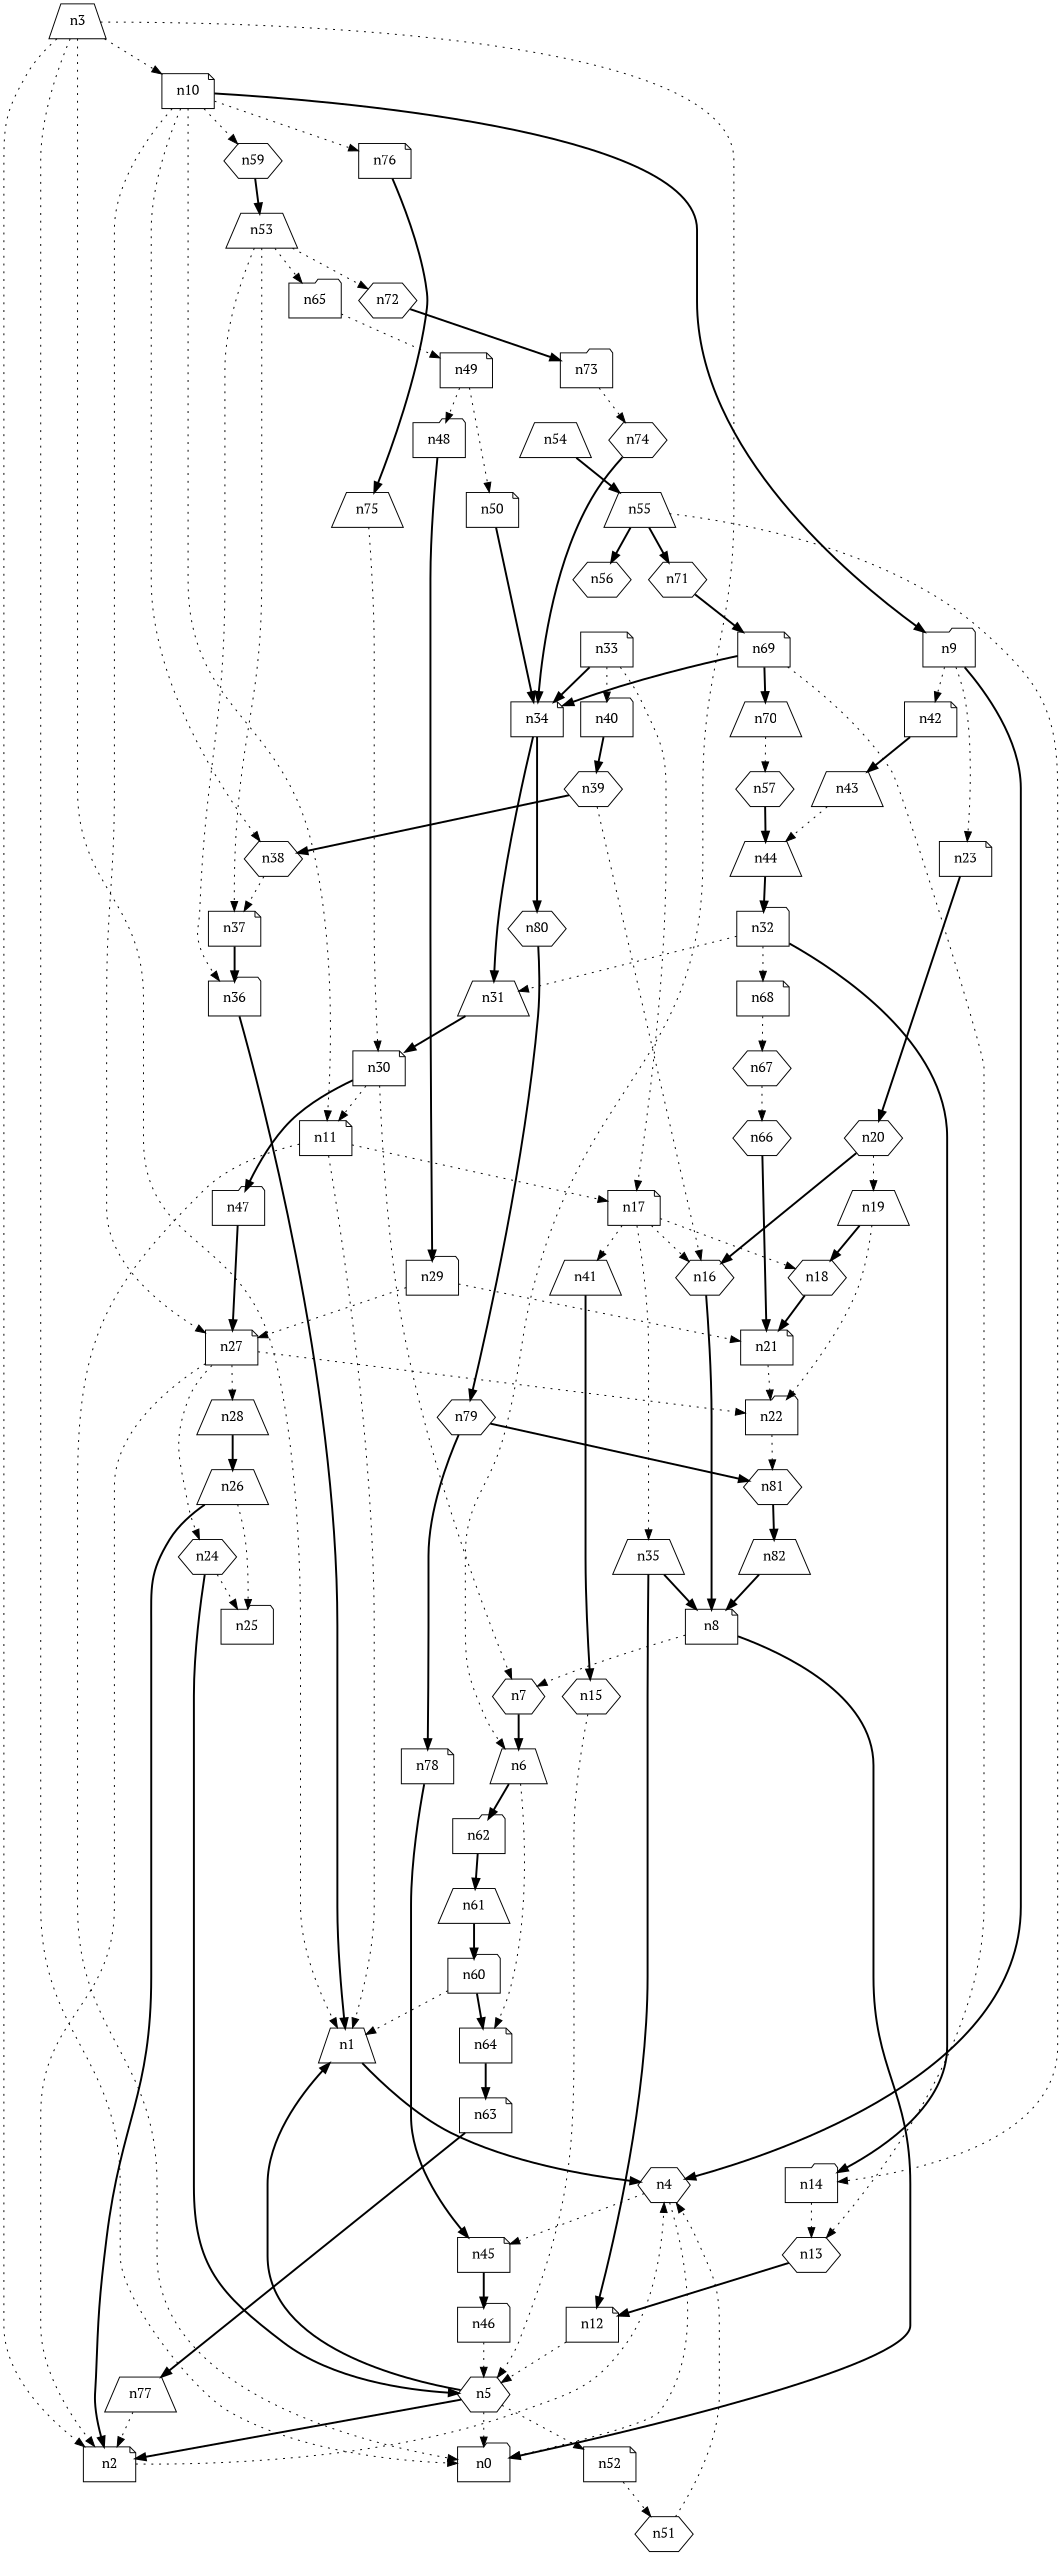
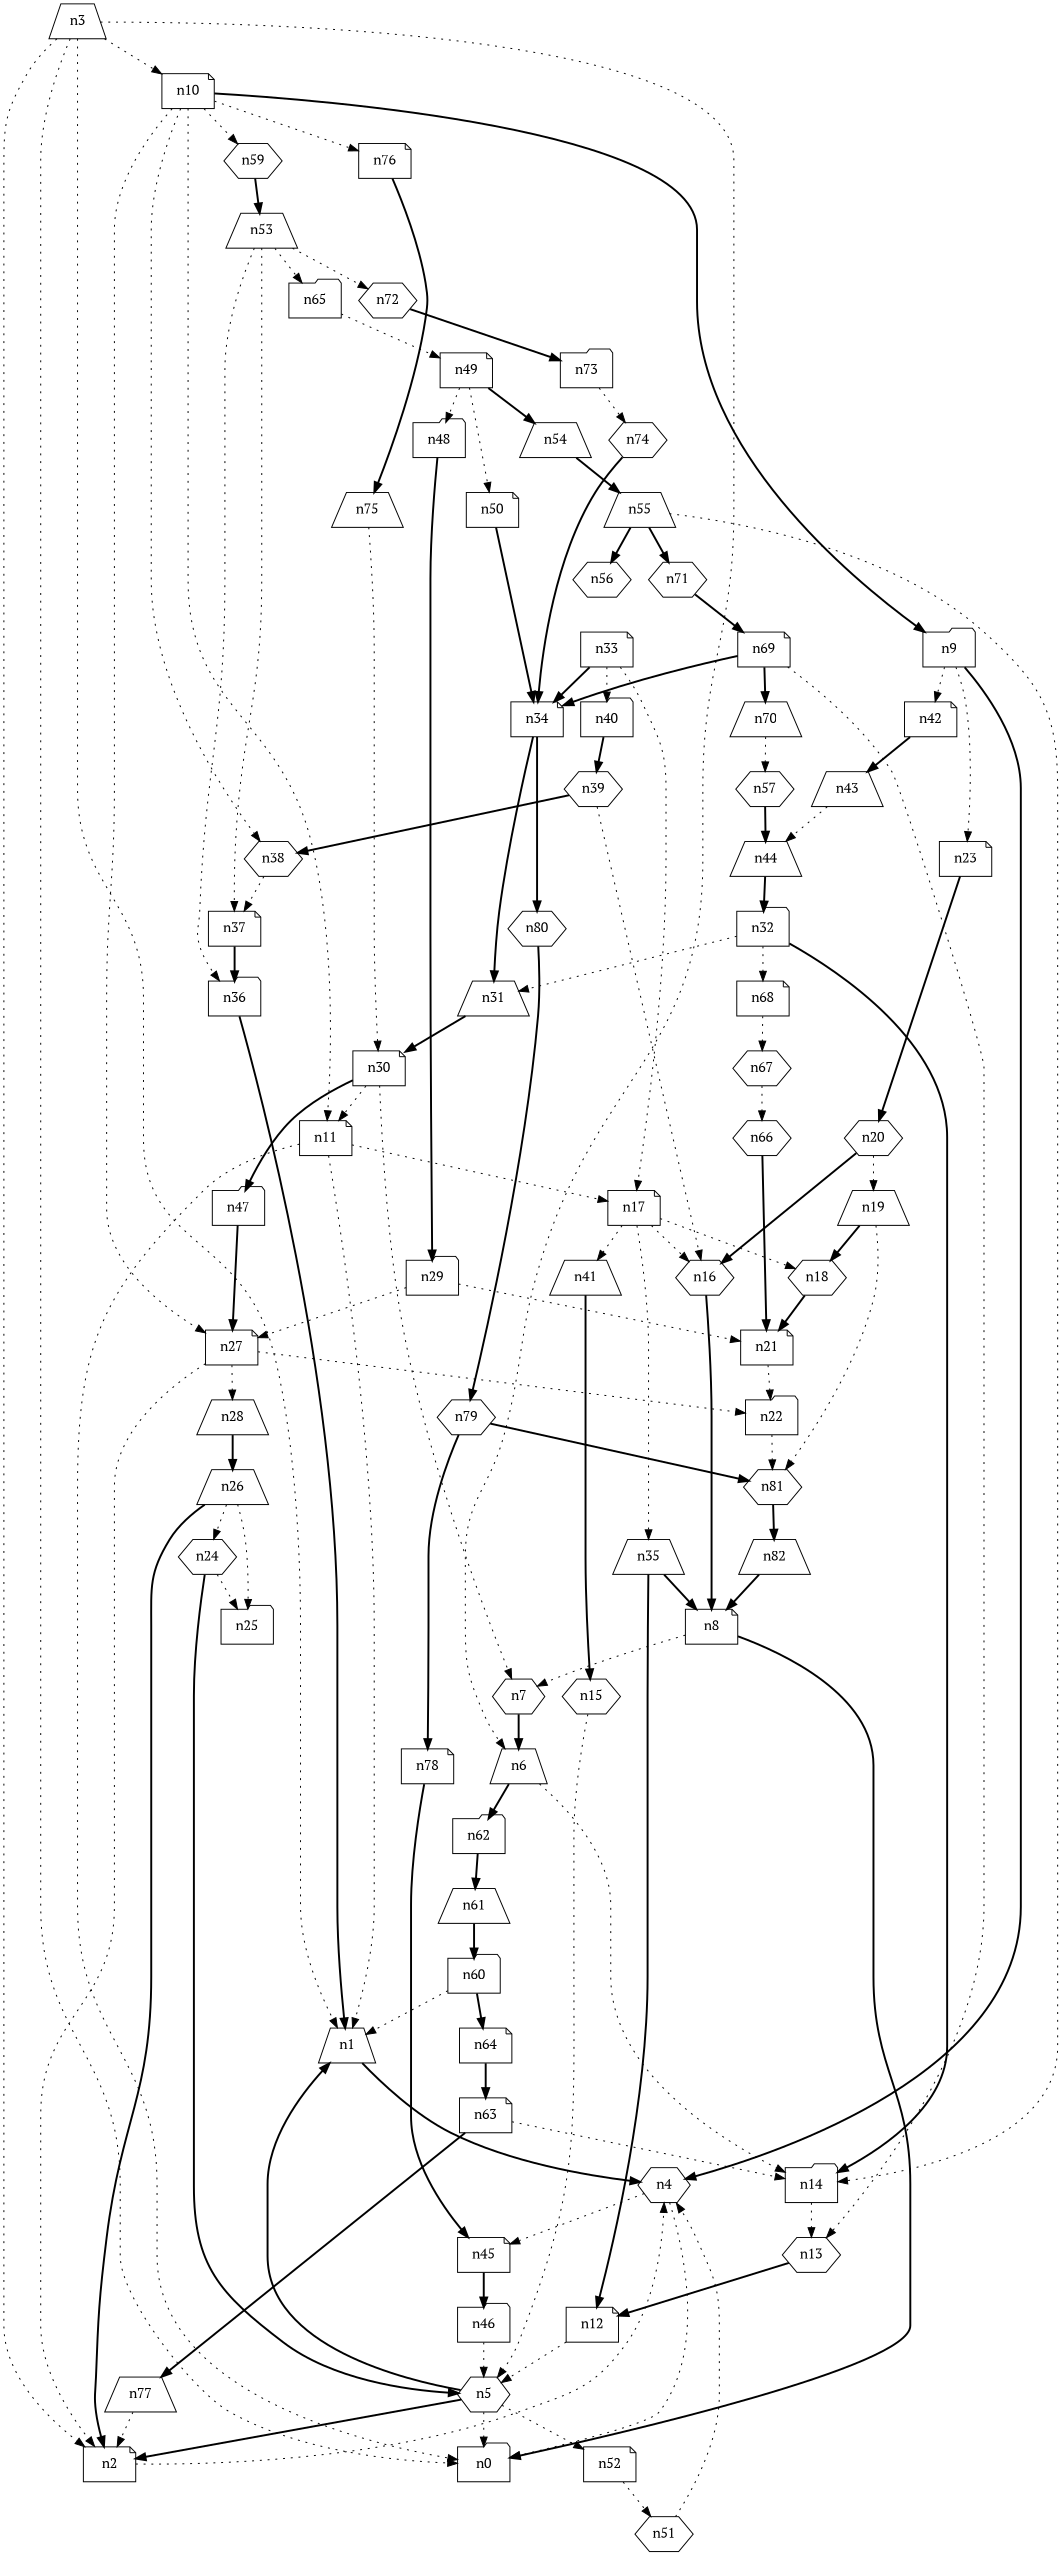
none -> (507, 403)
(846, 1315) -> (856, 1350)
(179, 1444) -> (222, 1518)
(523, 1903) -> (614, 2001)
none -> (644, 2149)
